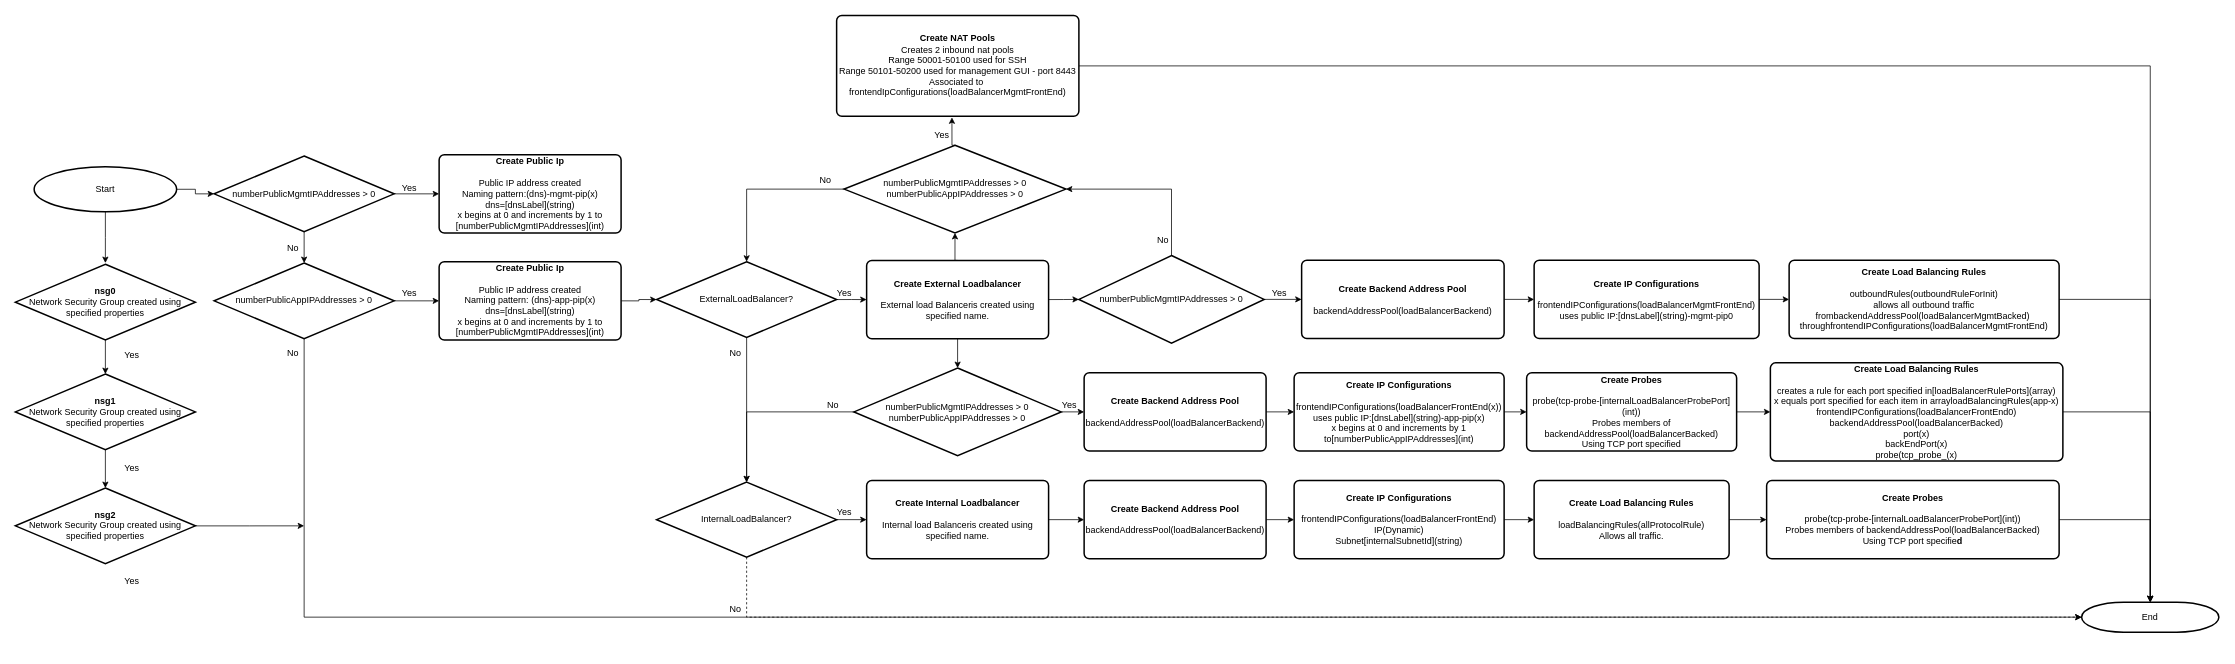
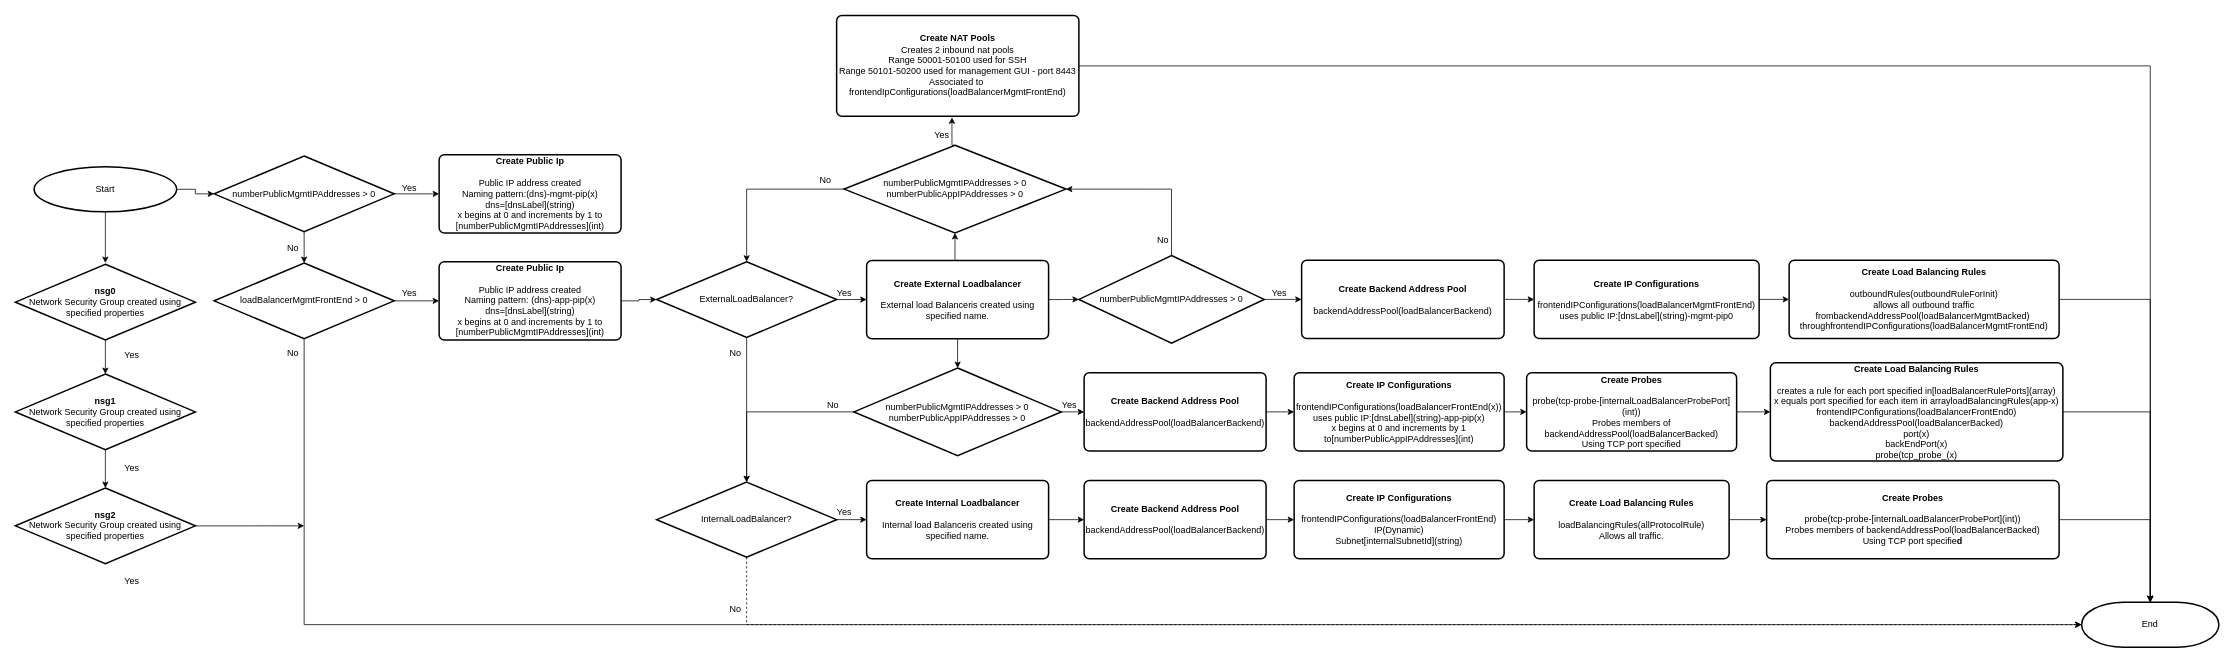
(304, 300) -> (304, 300)
(2150, 617) -> (2150, 625)
